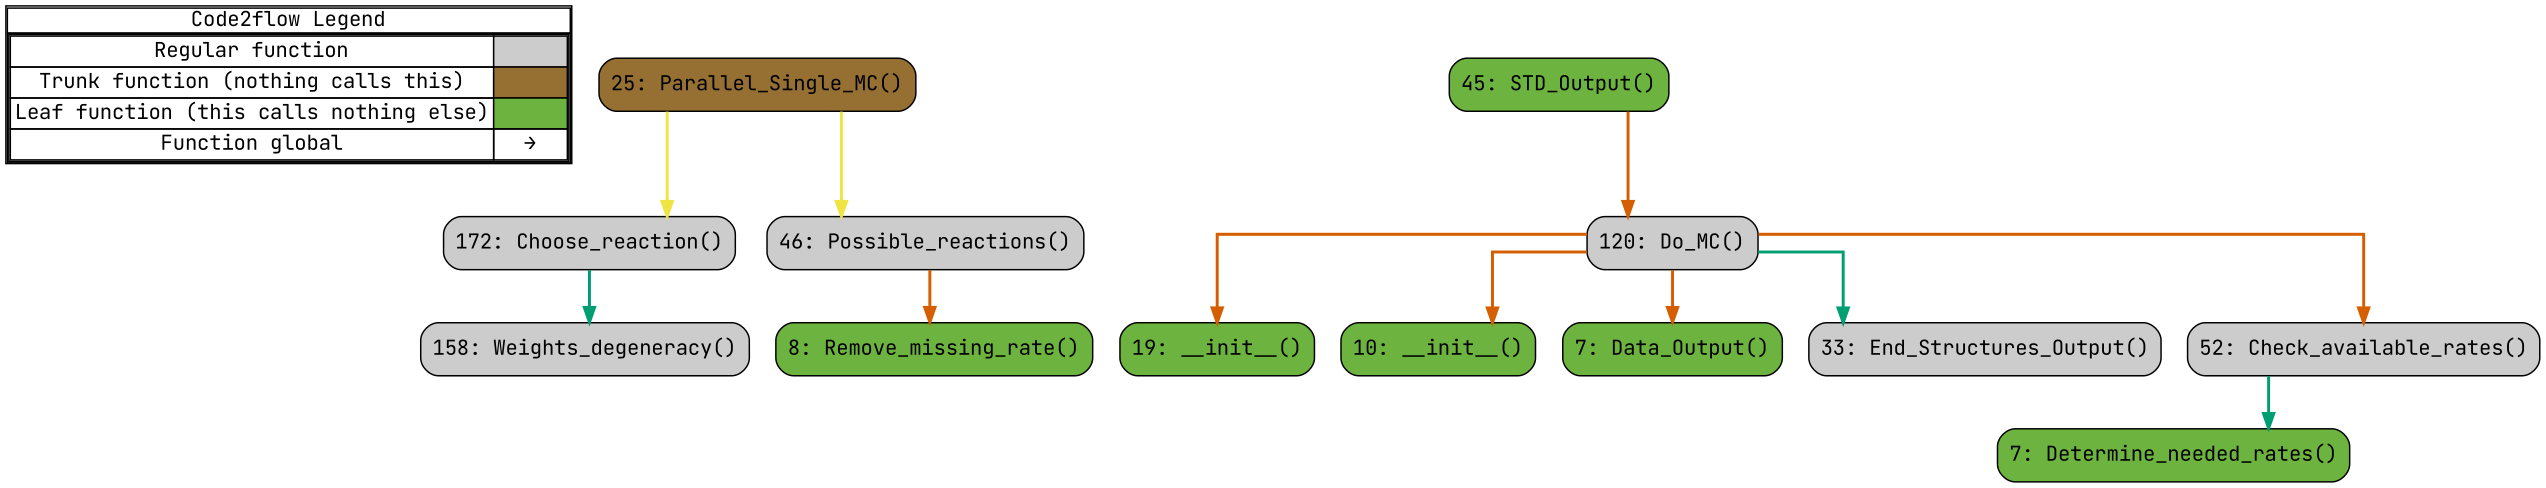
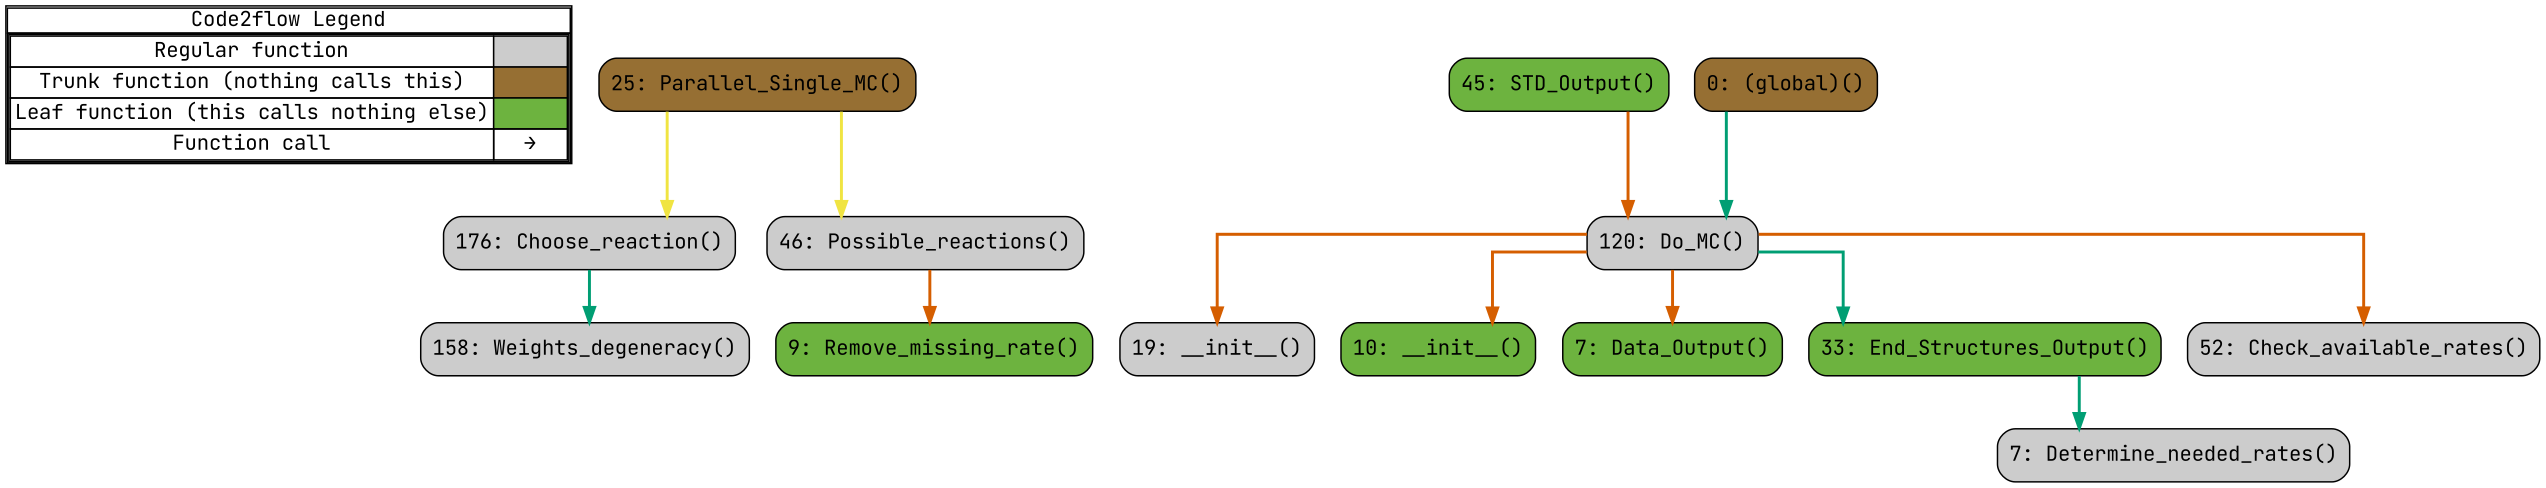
none -> (1786, 85)
(252, 144) -> (252, 144)
(589, 243) -> (589, 243)
(934, 349) -> (934, 349)
(1217, 349) -> (1217, 349)
(1985, 349) -> (1985, 349)
(2269, 395) -> (2079, 395)
(2174, 455) -> (2174, 455)
